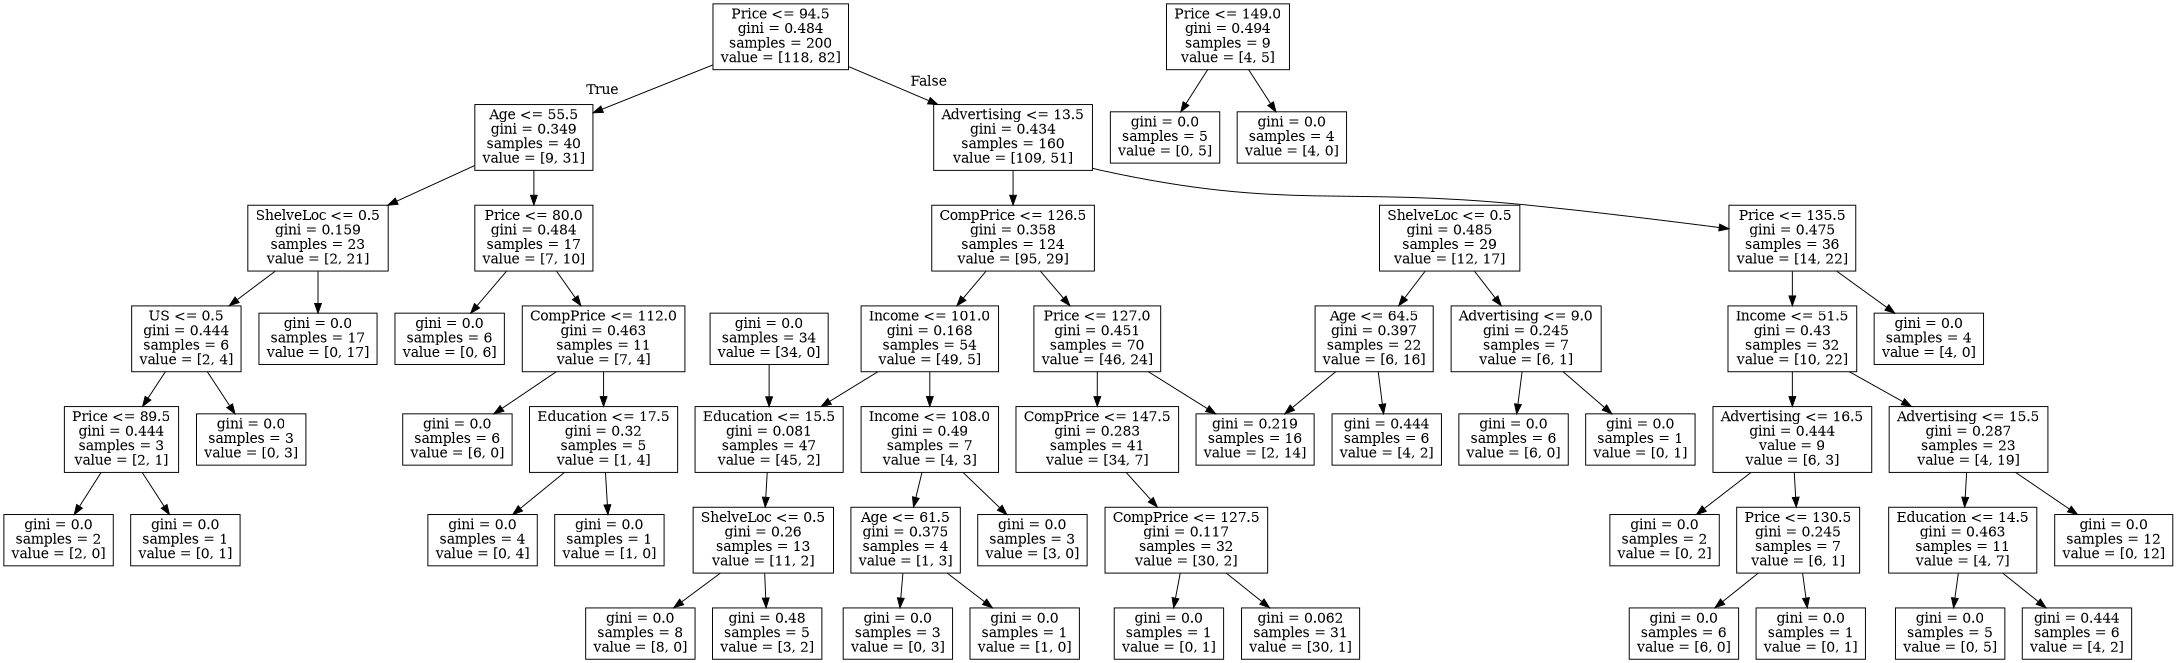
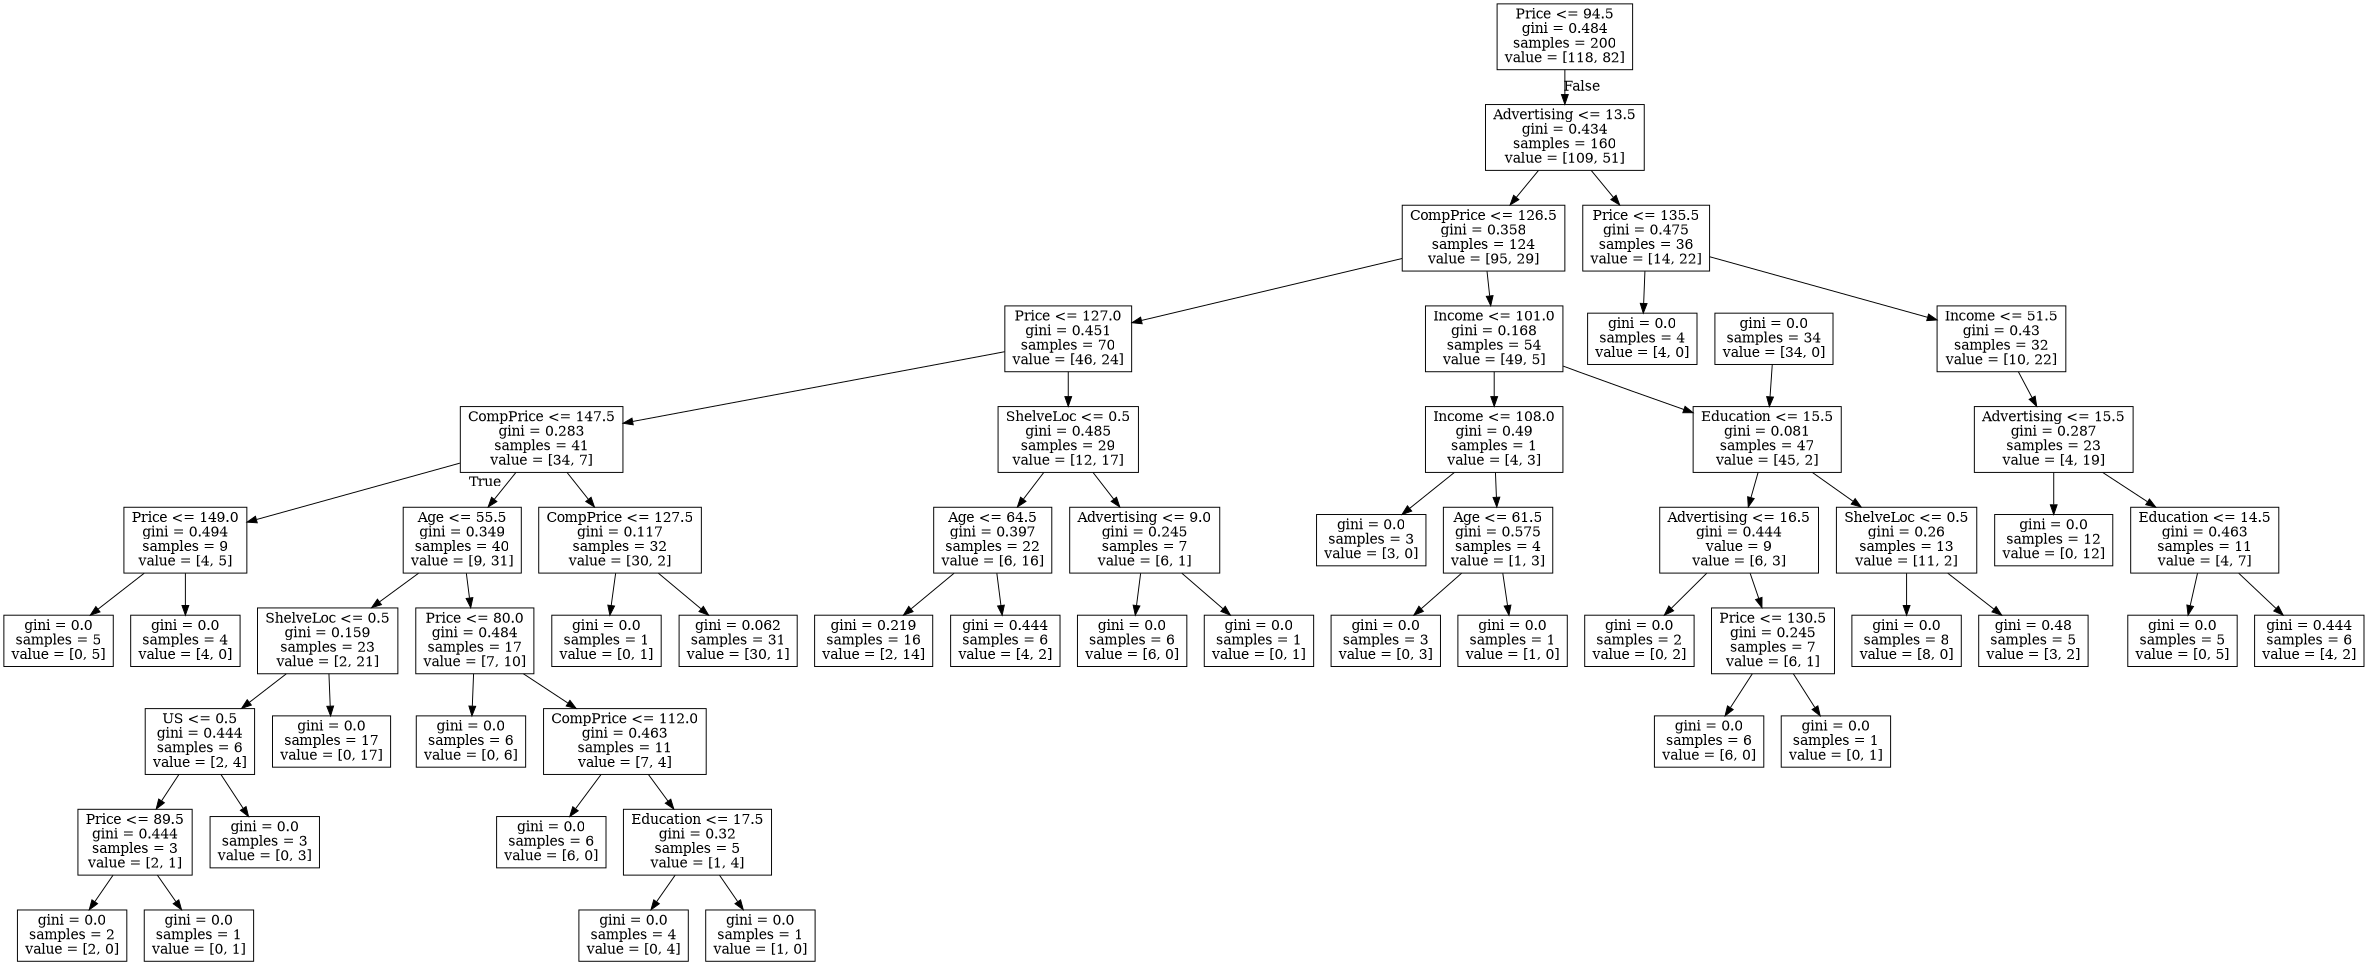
(658, 87) -> (505, 486)
(1792, 384) -> (1755, 485)
(1178, 390) -> (1068, 384)
(930, 439) -> (1494, 439)
none -> (358, 491)
(906, 540) -> (1498, 540)
